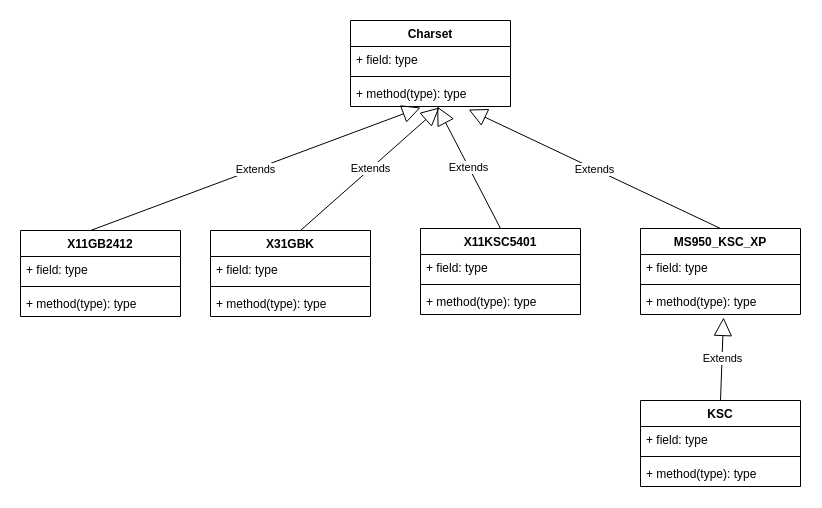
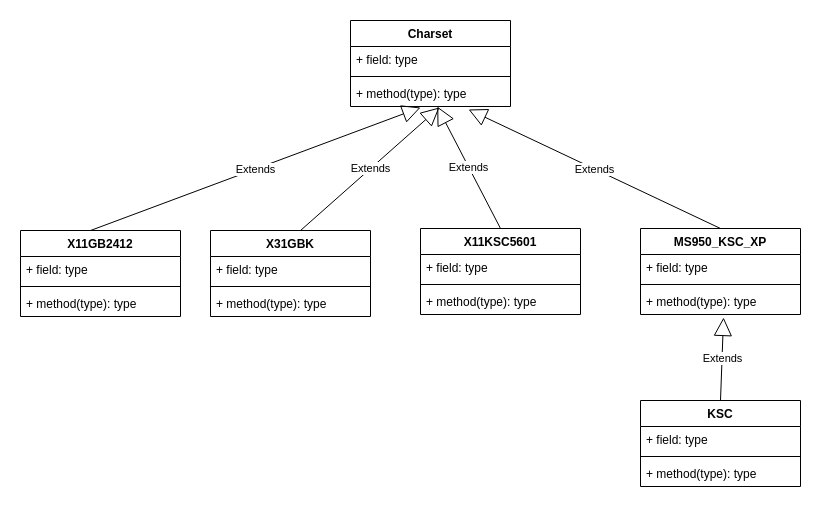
(500, 242) -> (500, 242)
